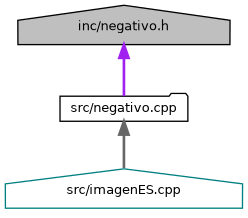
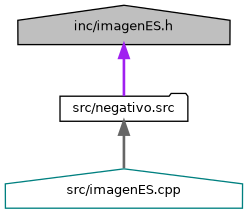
(124, 27) -> (124, 27)
(124, 109) -> (124, 109)
